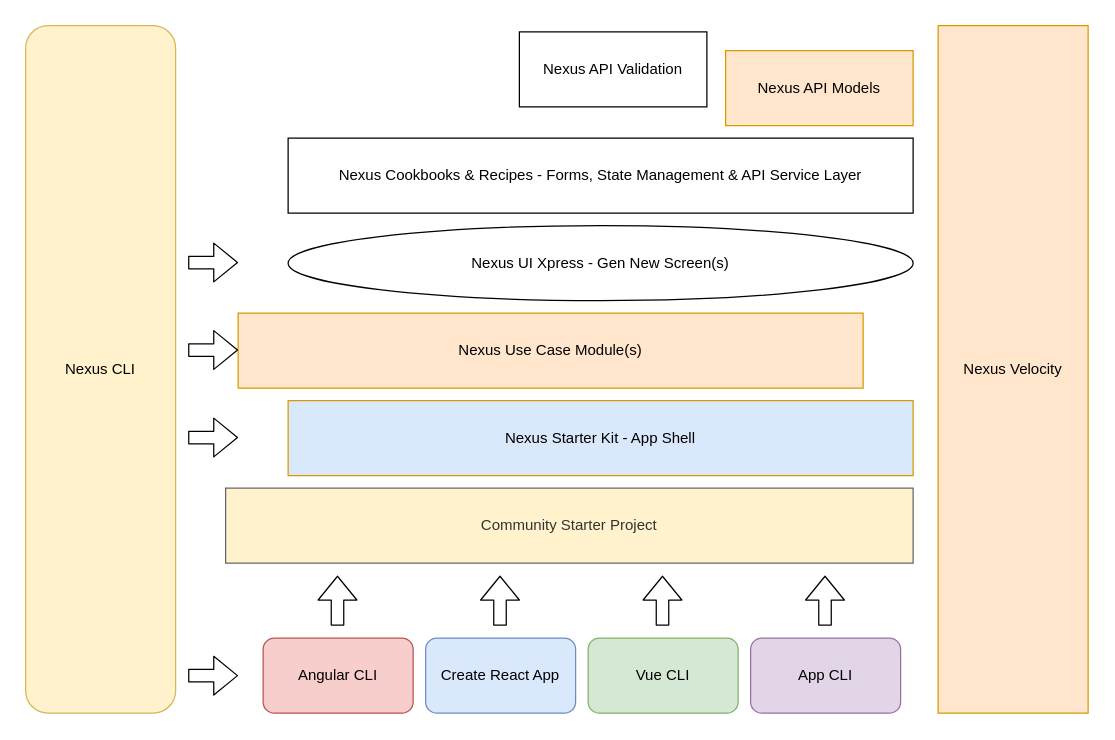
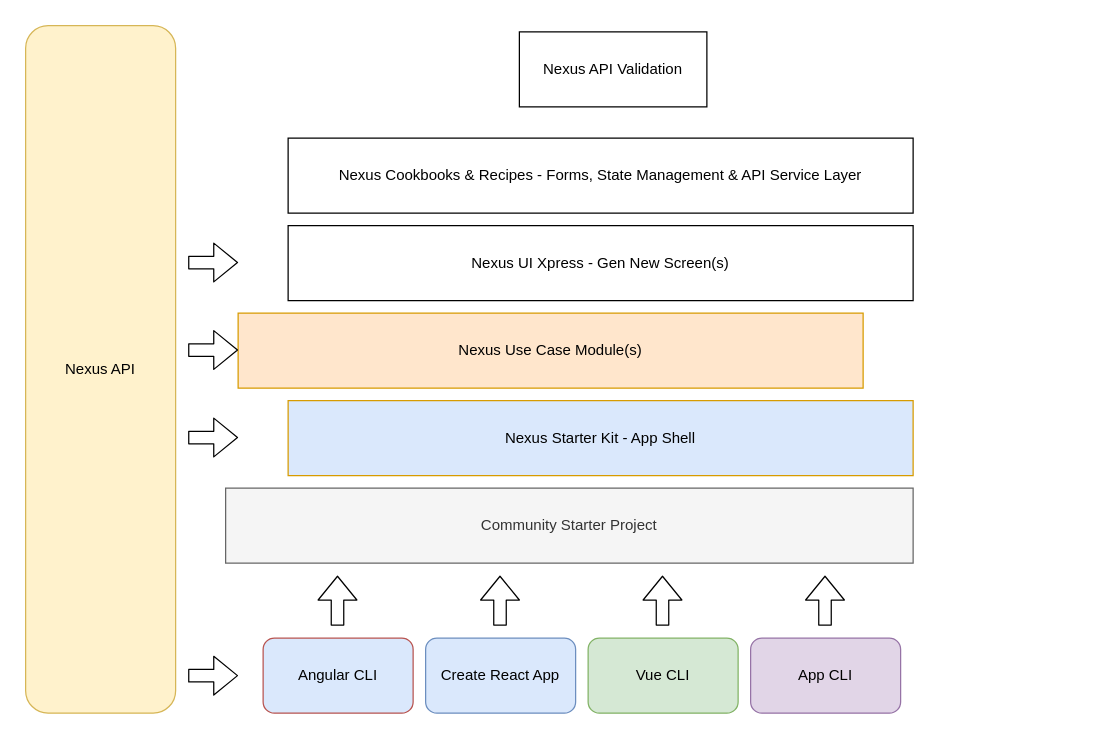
(819, 88) -> none
(601, 263) -> (601, 263)
(101, 369) -> (101, 369)
(1013, 369) -> none
(569, 526) -> (569, 526)
(338, 676) -> (338, 676)
